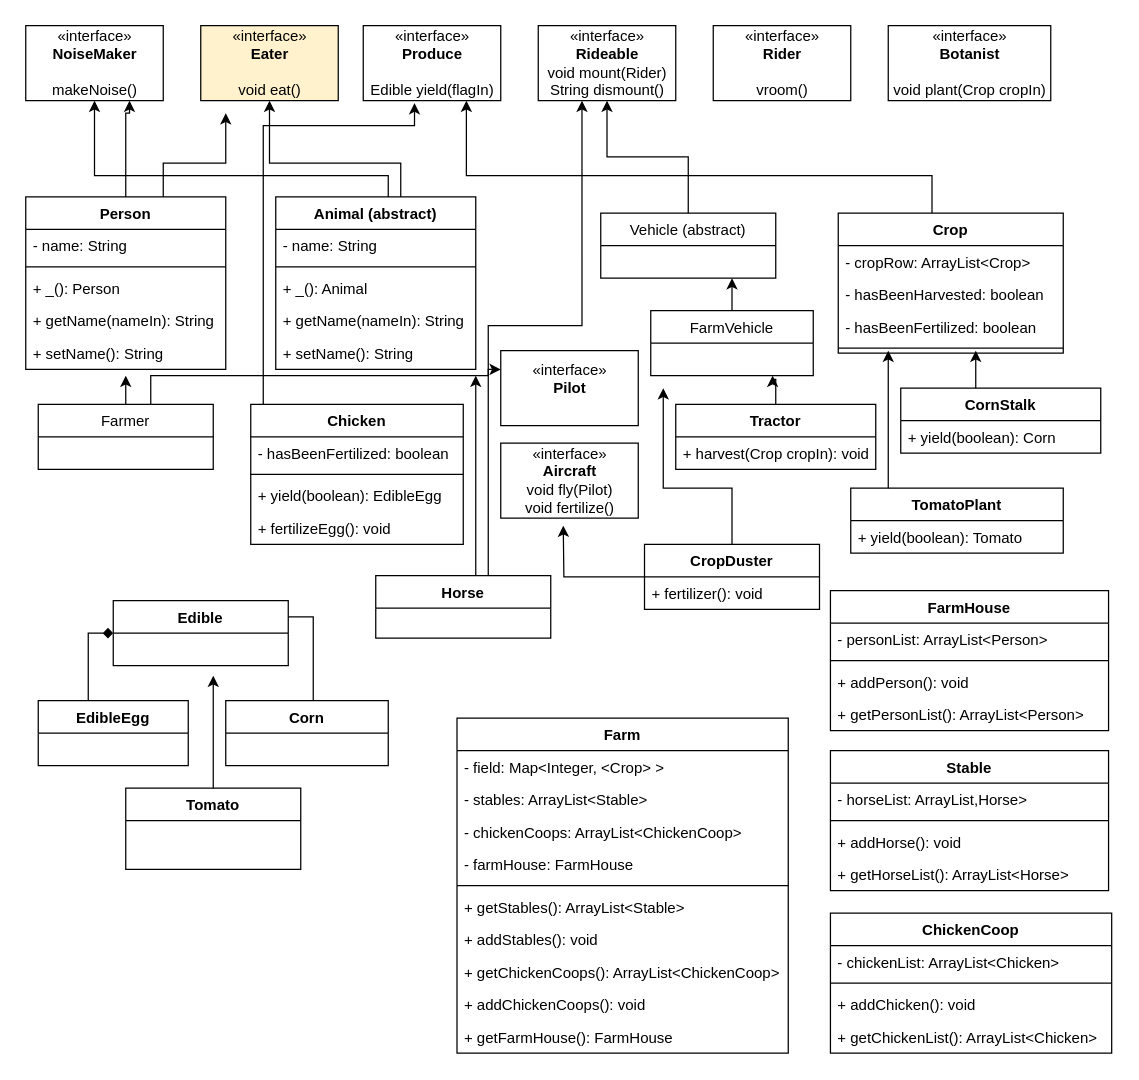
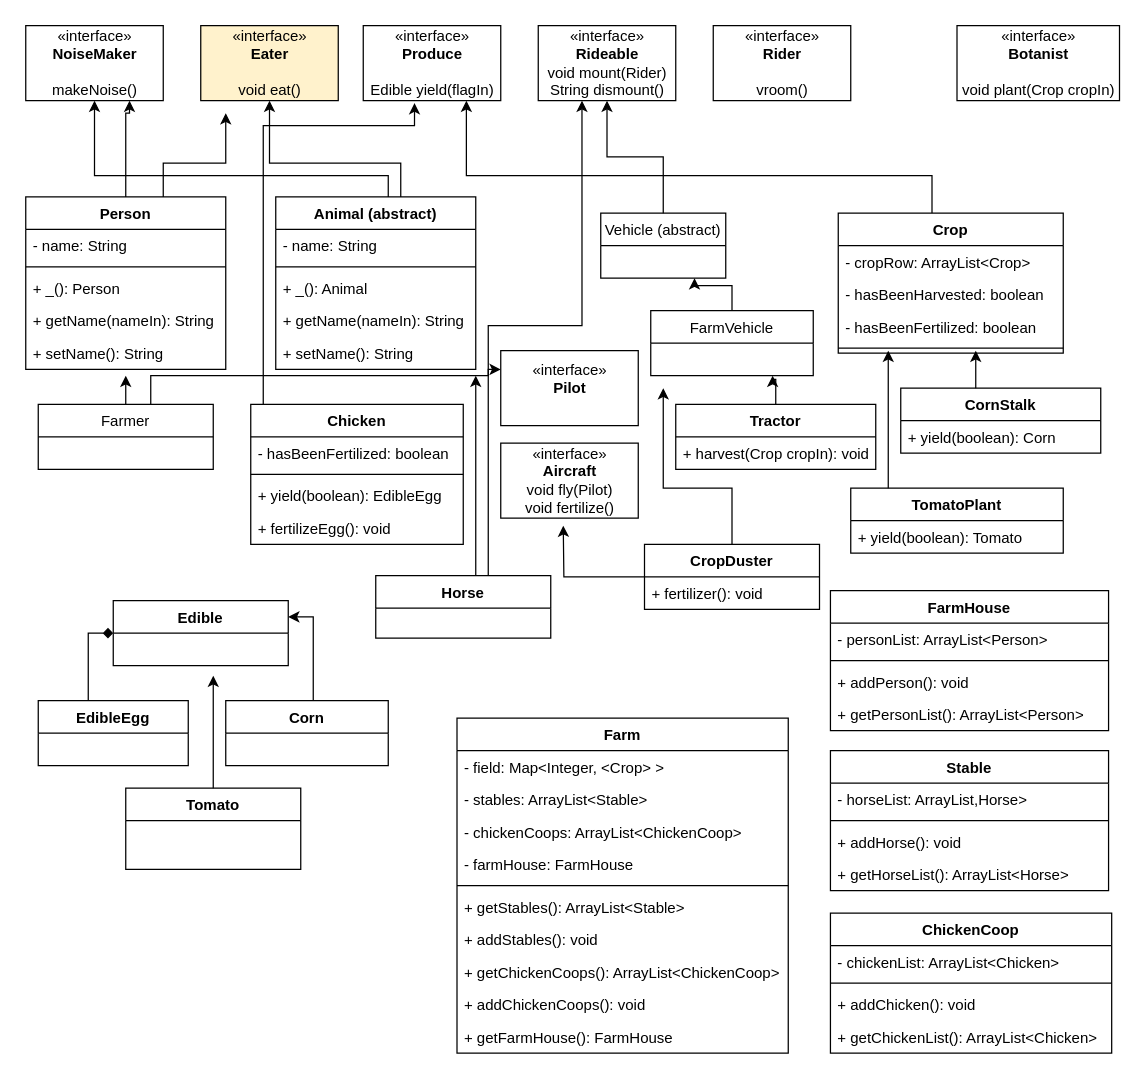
(969, 63) -> (1038, 63)
(688, 246) -> (663, 246)
(295, 617) -> (298, 617)
